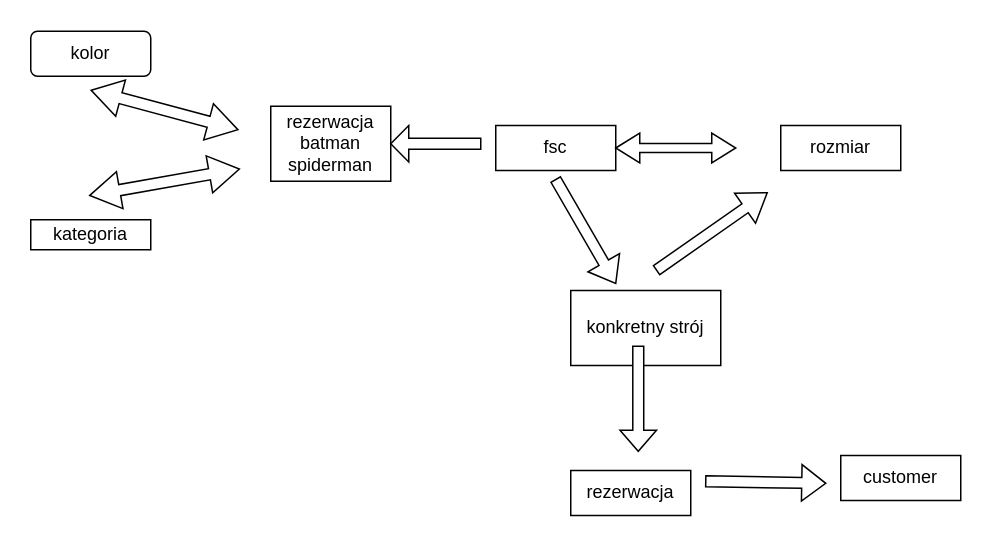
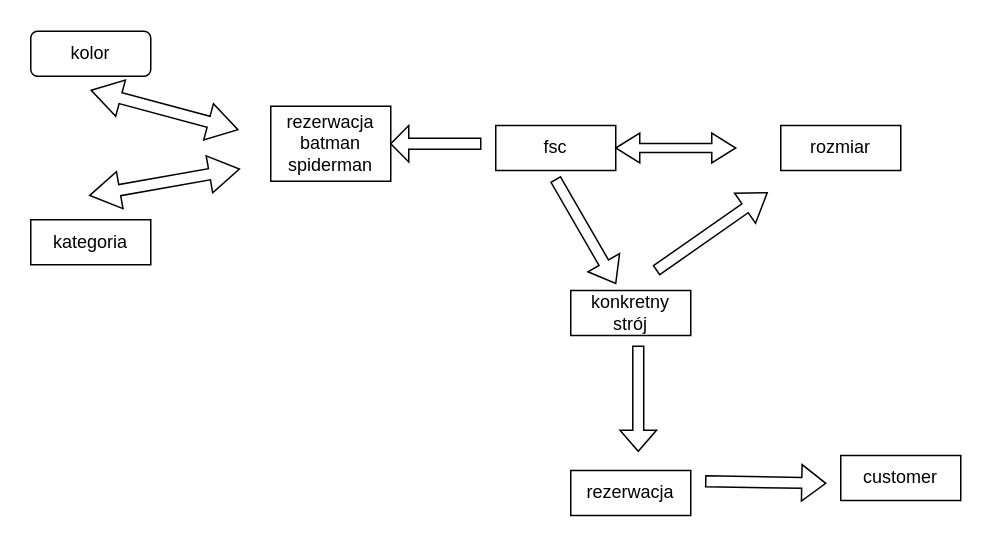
(91, 234) -> (91, 242)
(646, 328) -> (631, 313)
